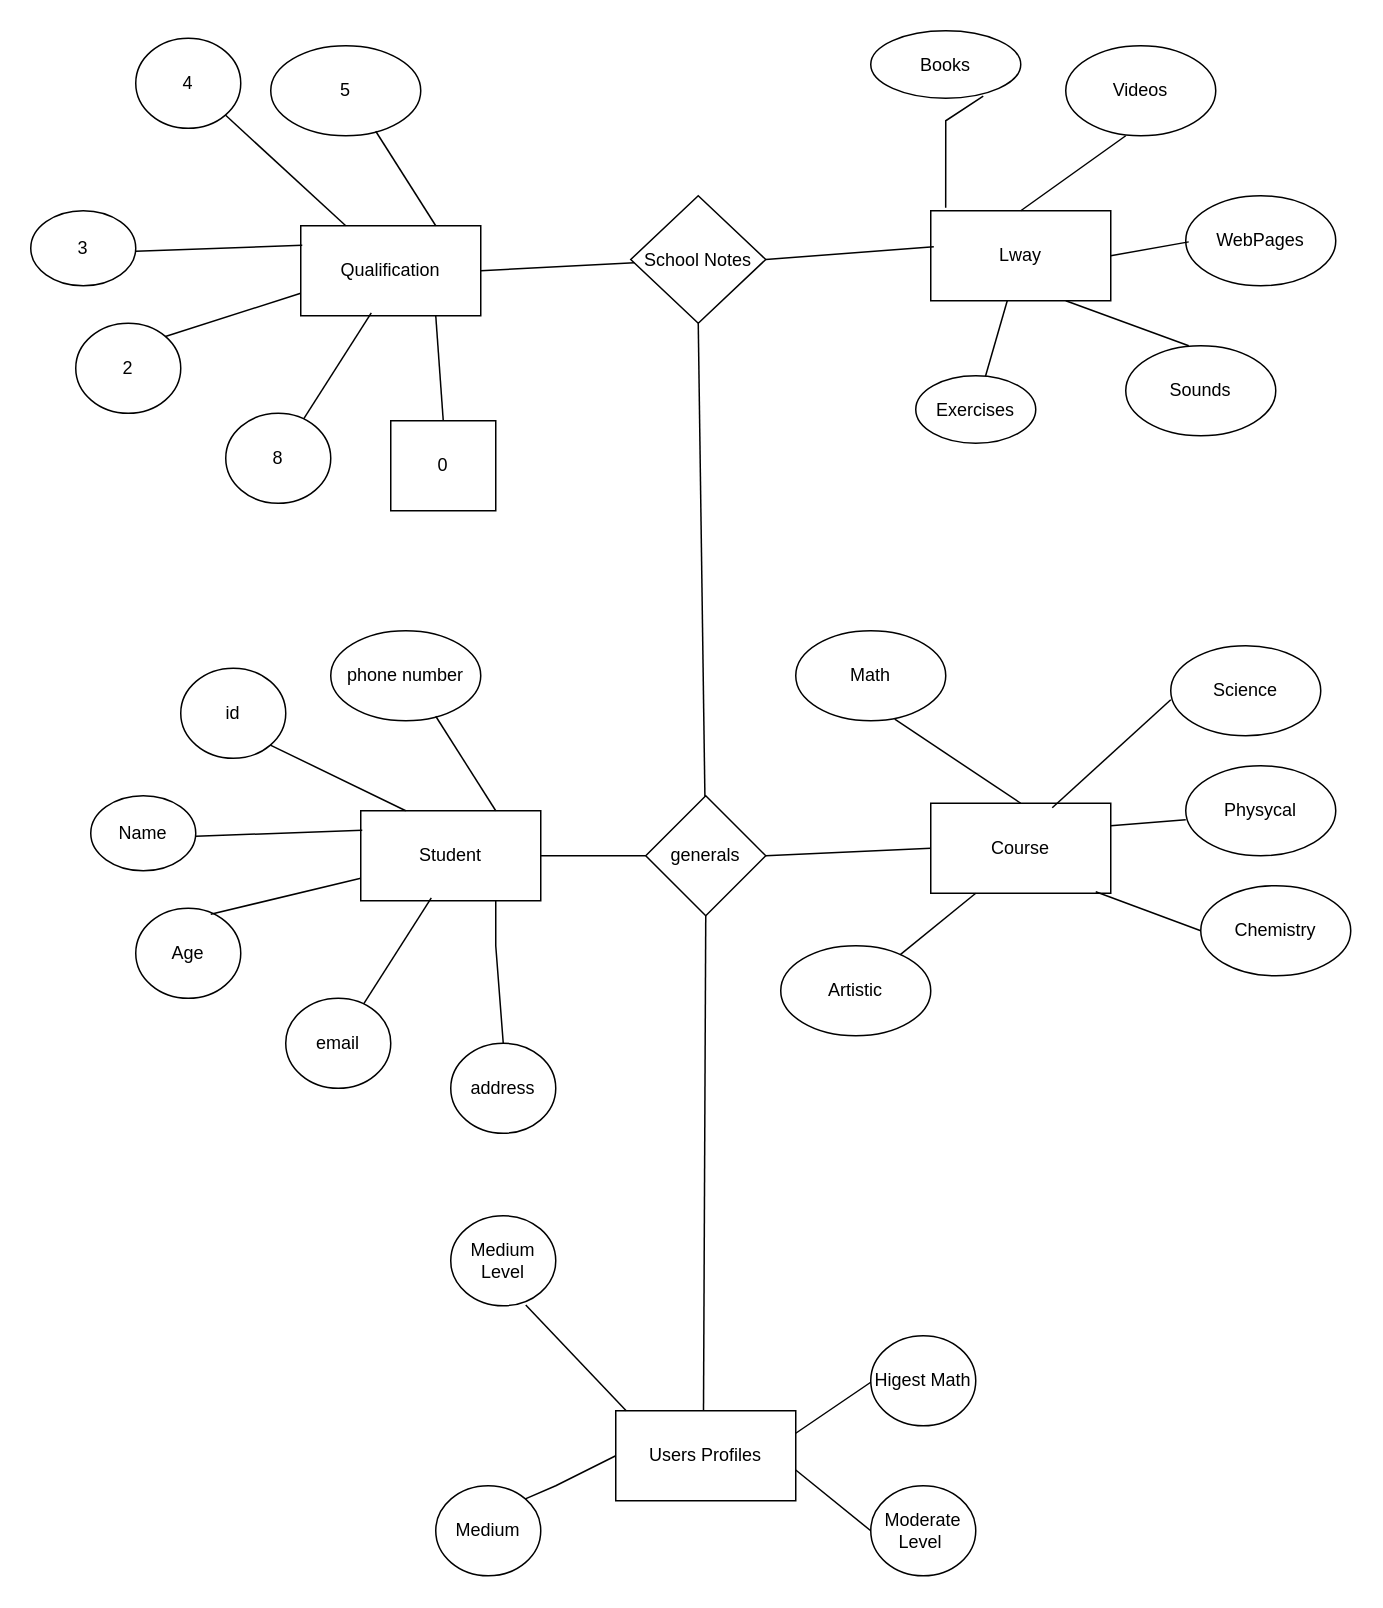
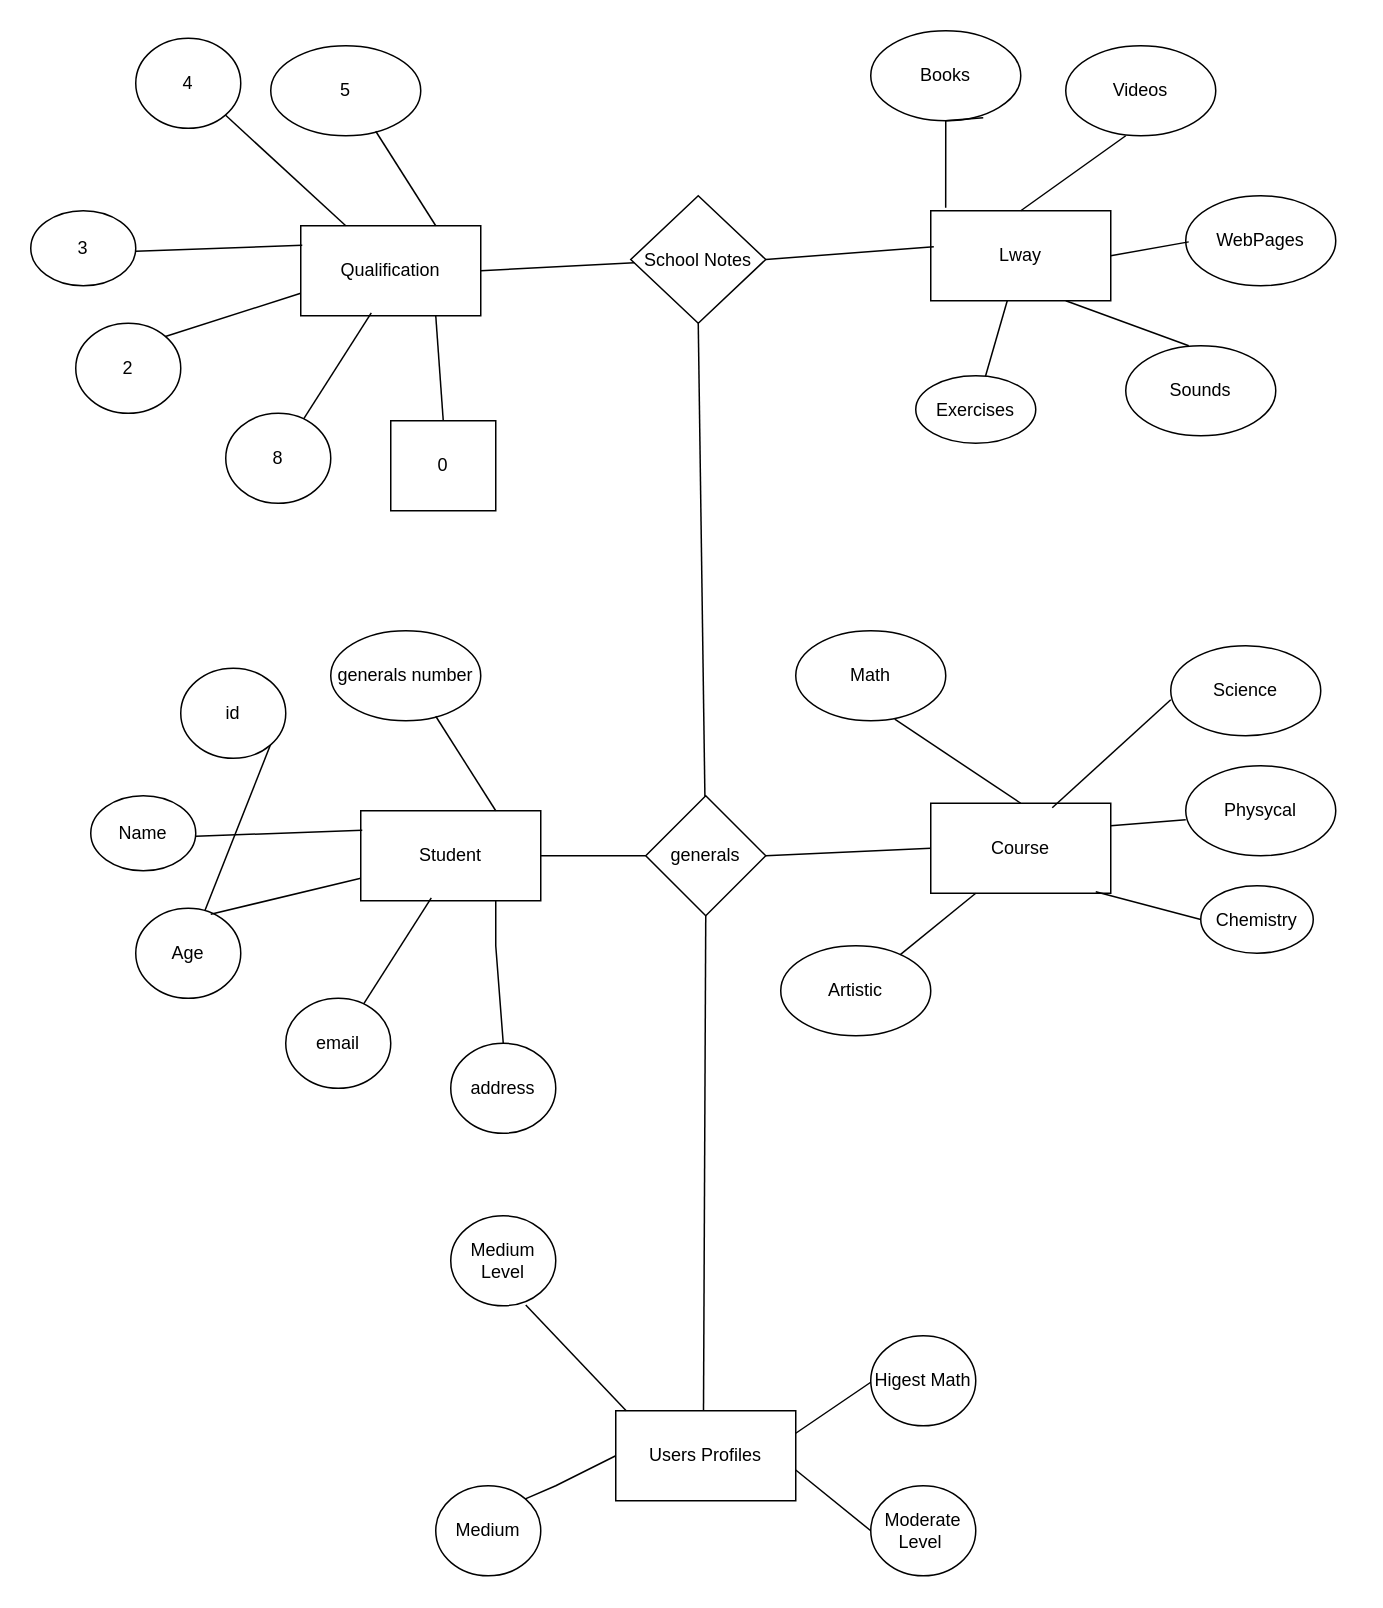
(946, 65) -> (946, 76)
(406, 676) -> (406, 676)
(338, 778) -> (238, 827)
(1276, 931) -> (1257, 920)
